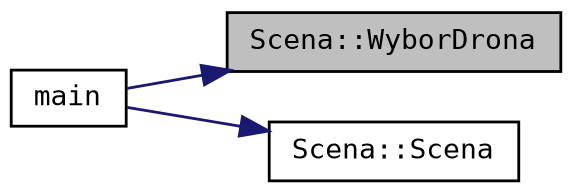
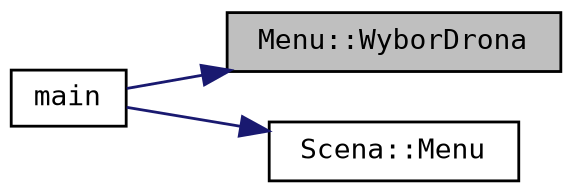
(394, 42) -> (394, 42)
(394, 151) -> (394, 151)
